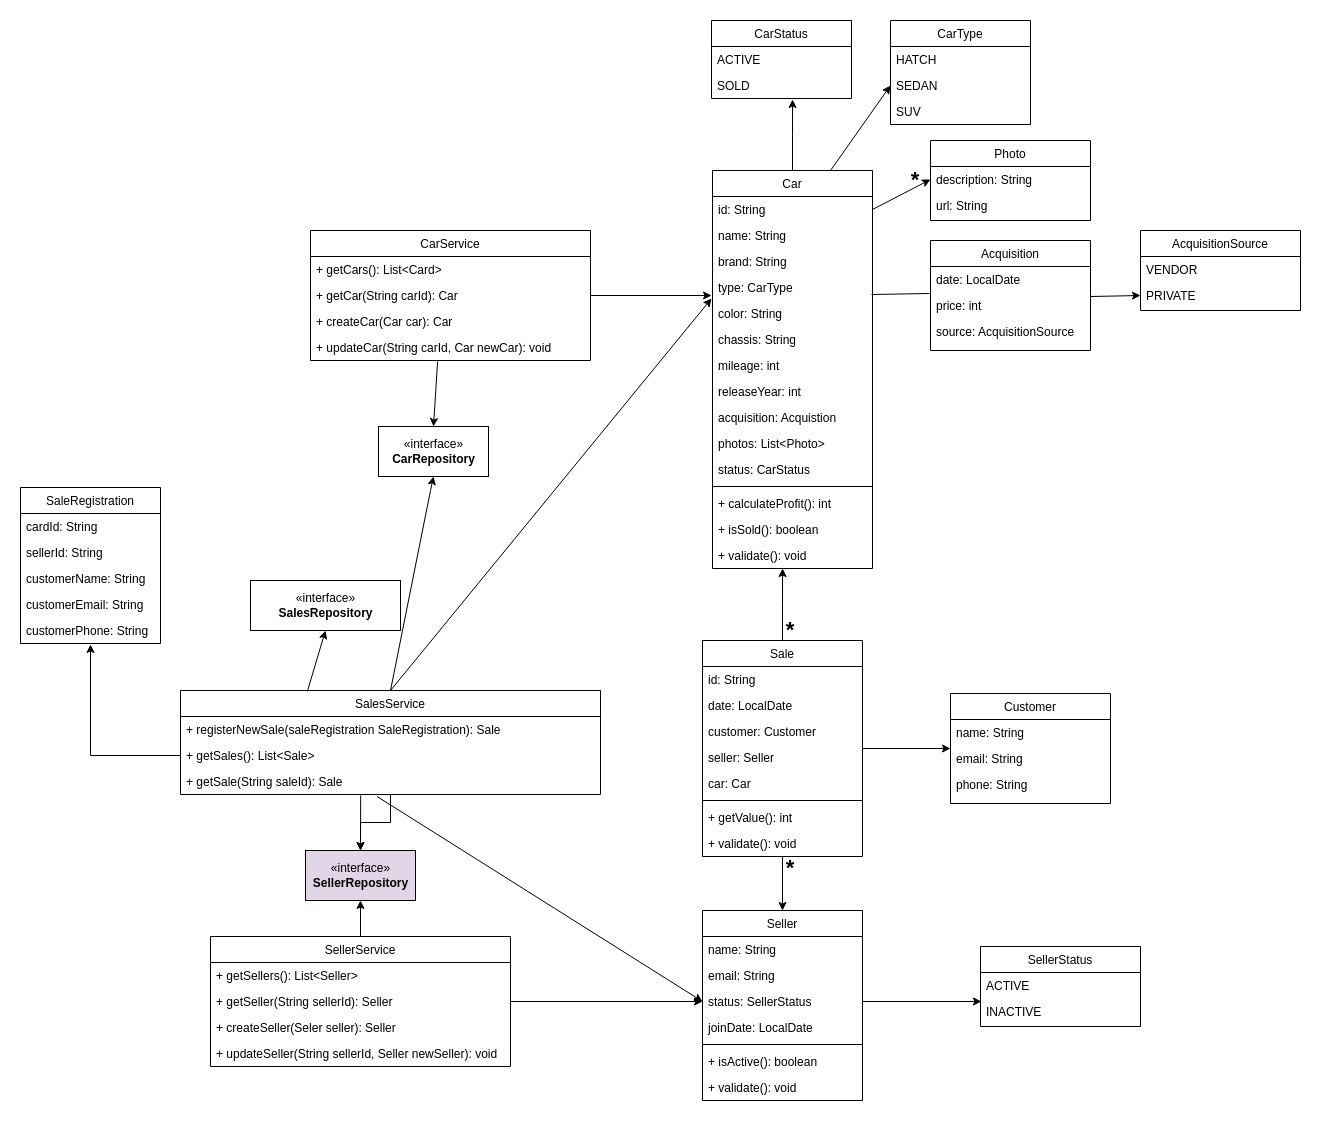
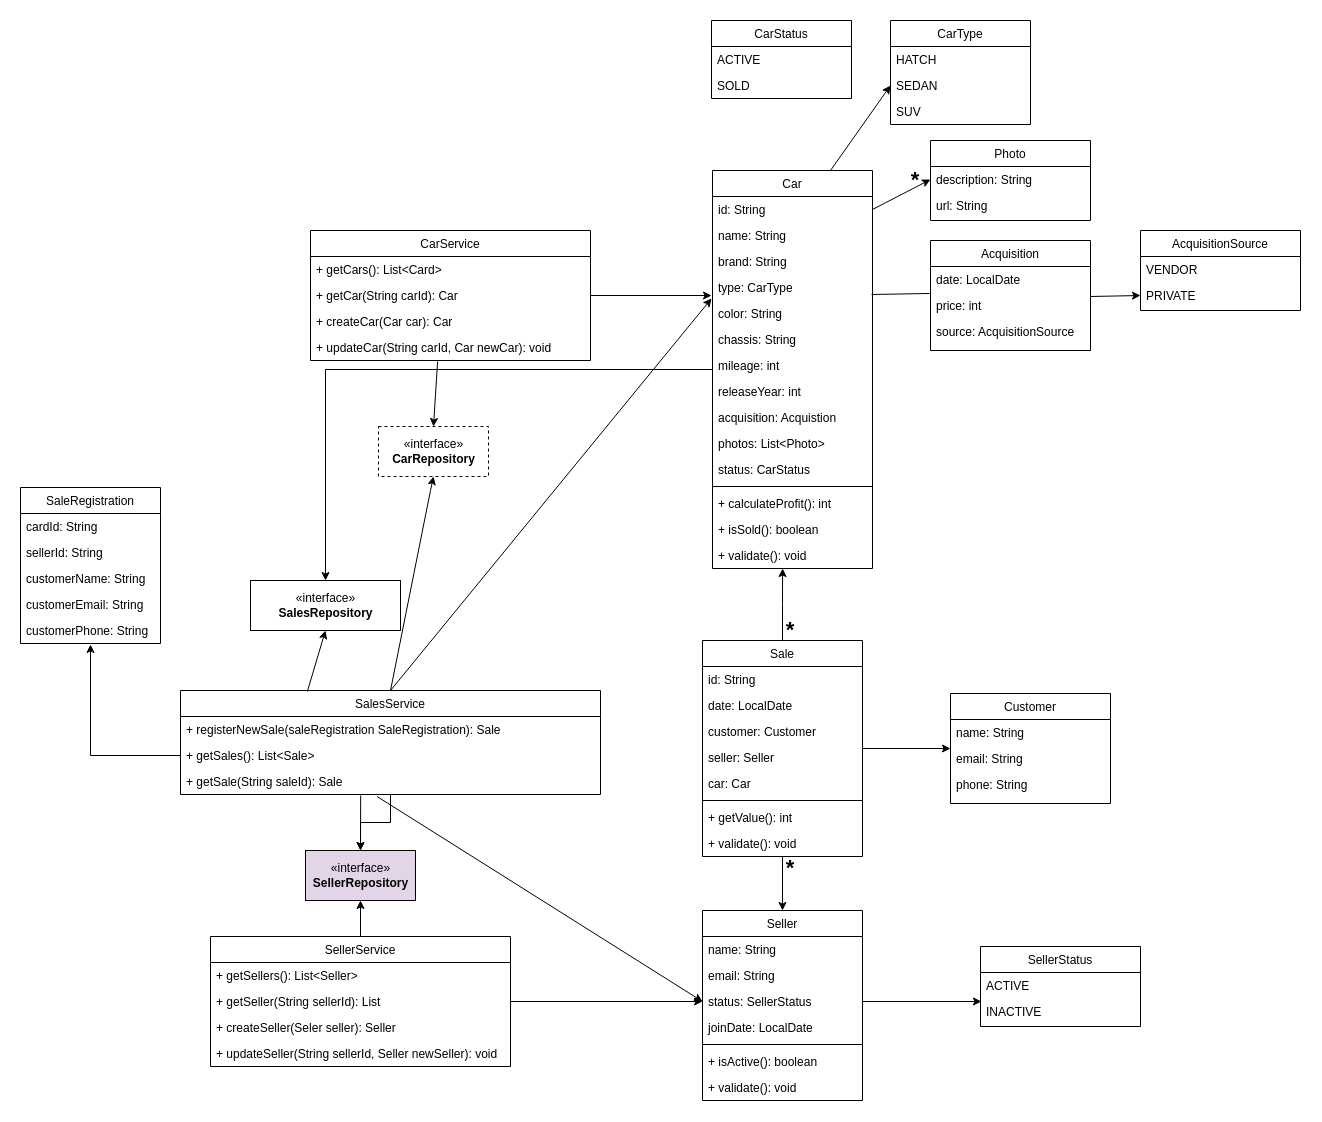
(793, 139) -> (417, 370)
(434, 452) -> (434, 452)
(320, 1002) -> (315, 1002)
